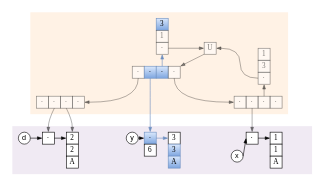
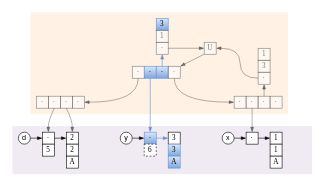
(132, 138) -> (126, 138)
none -> (48, 150)
(150, 150) -> (150, 150)
(237, 156) -> (228, 138)
